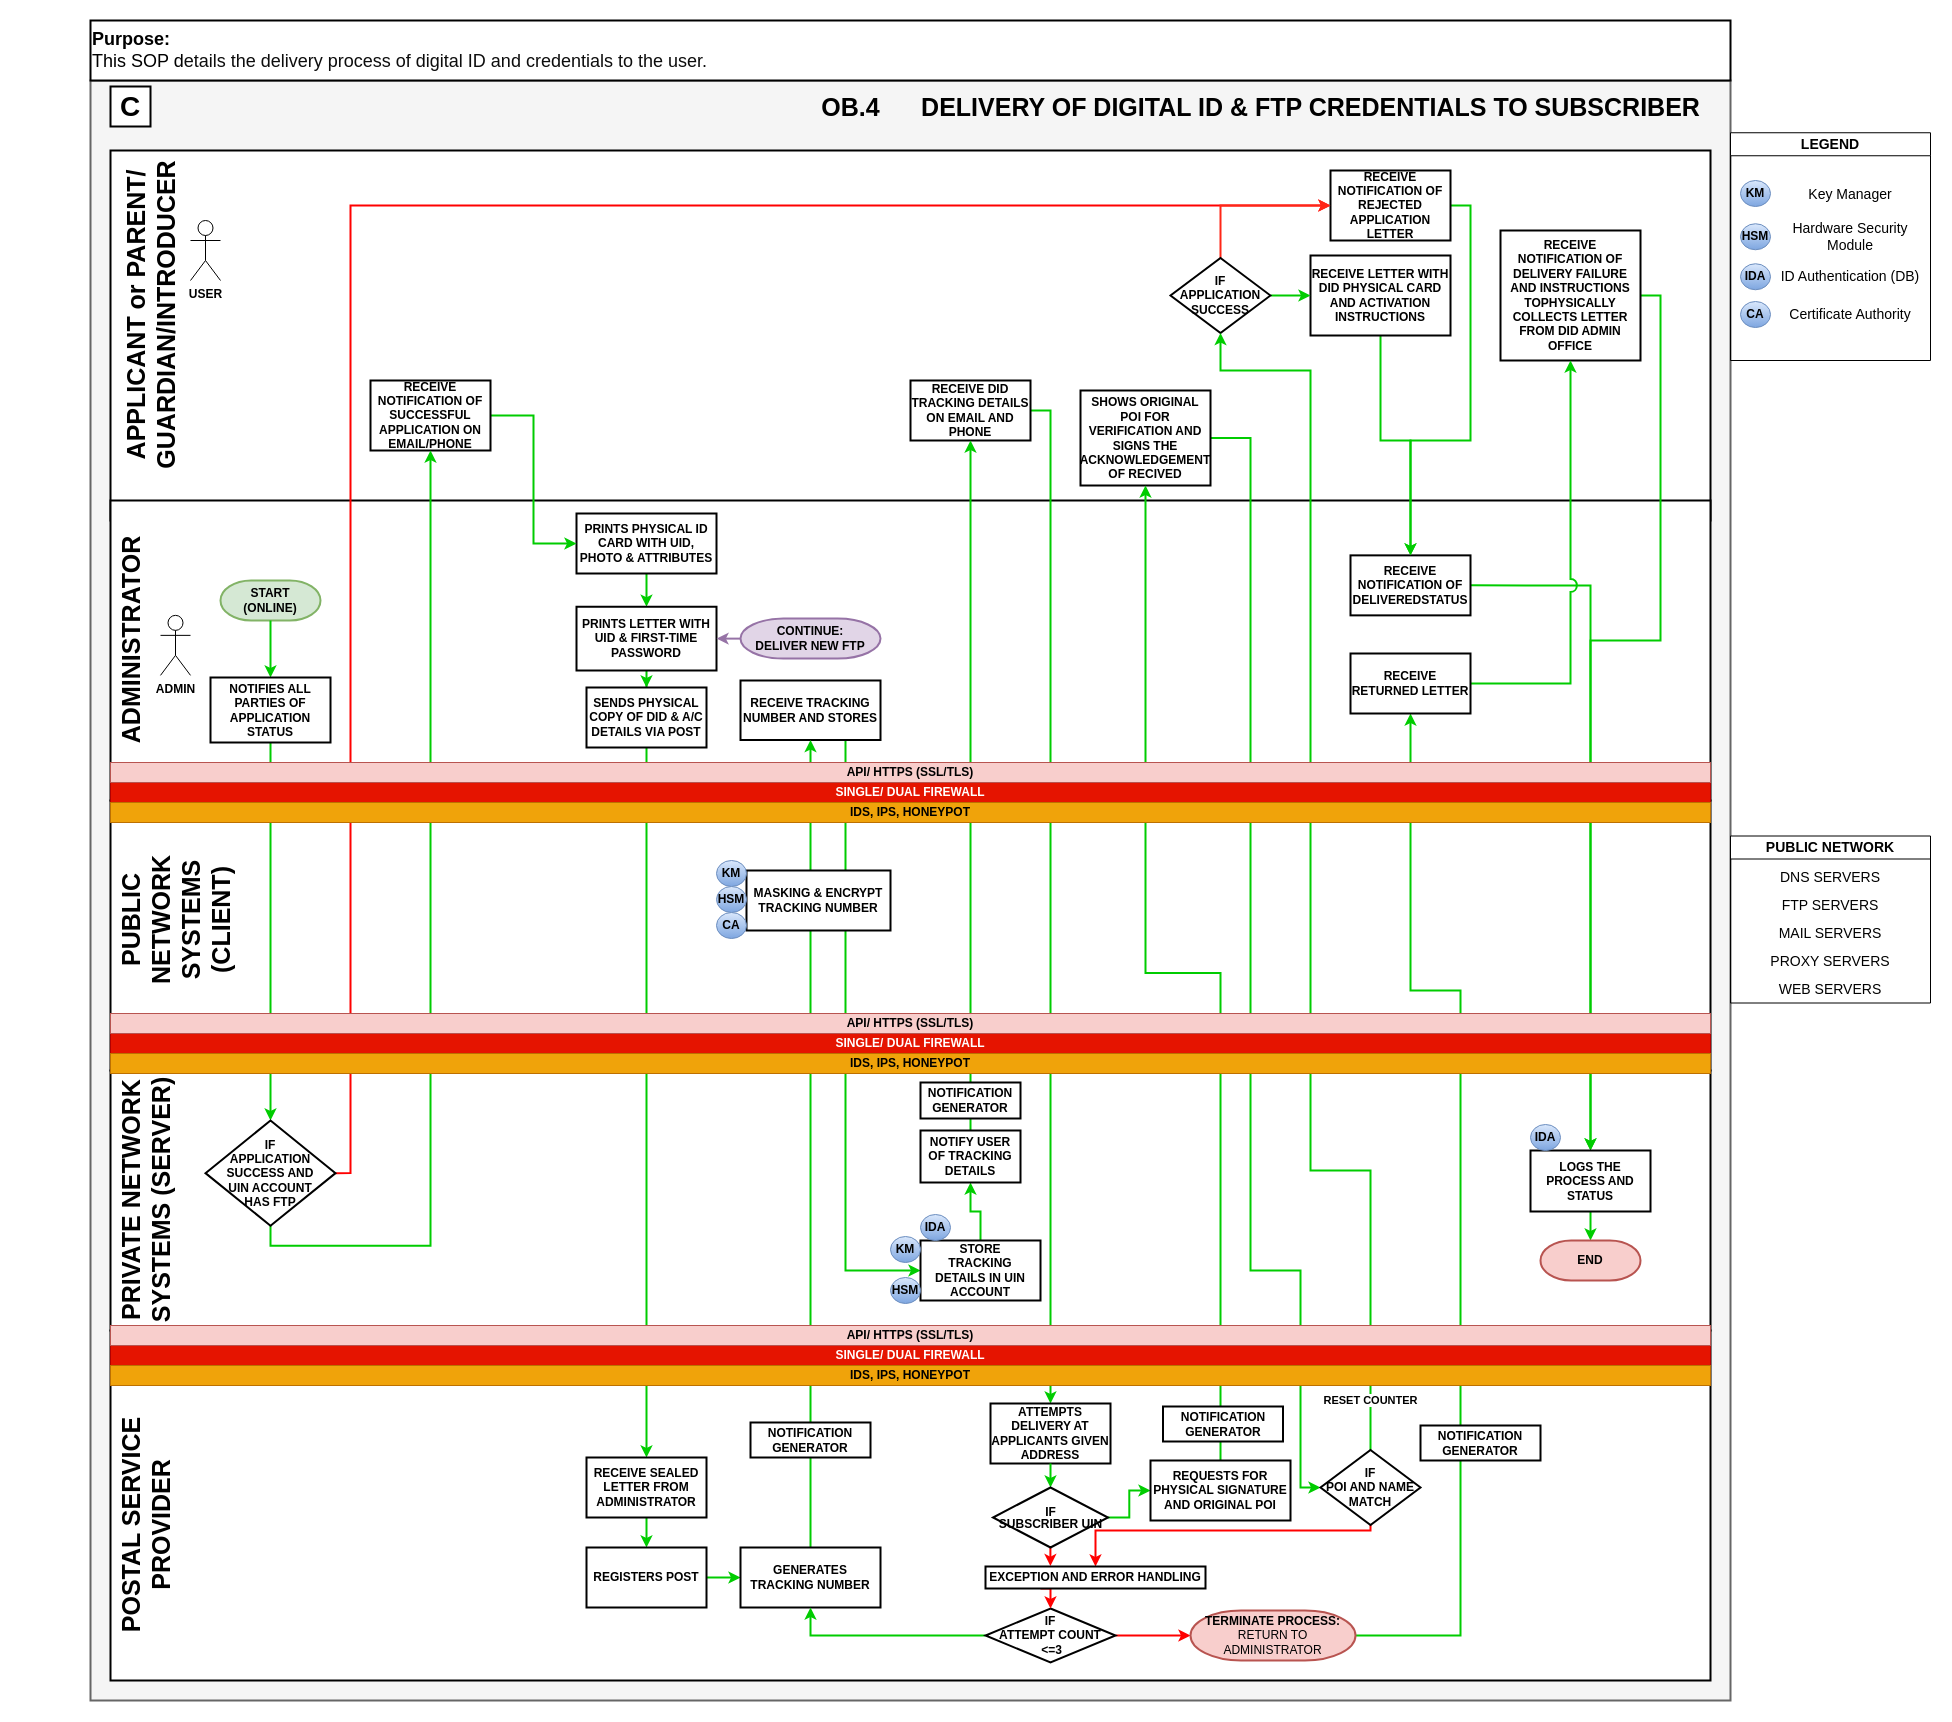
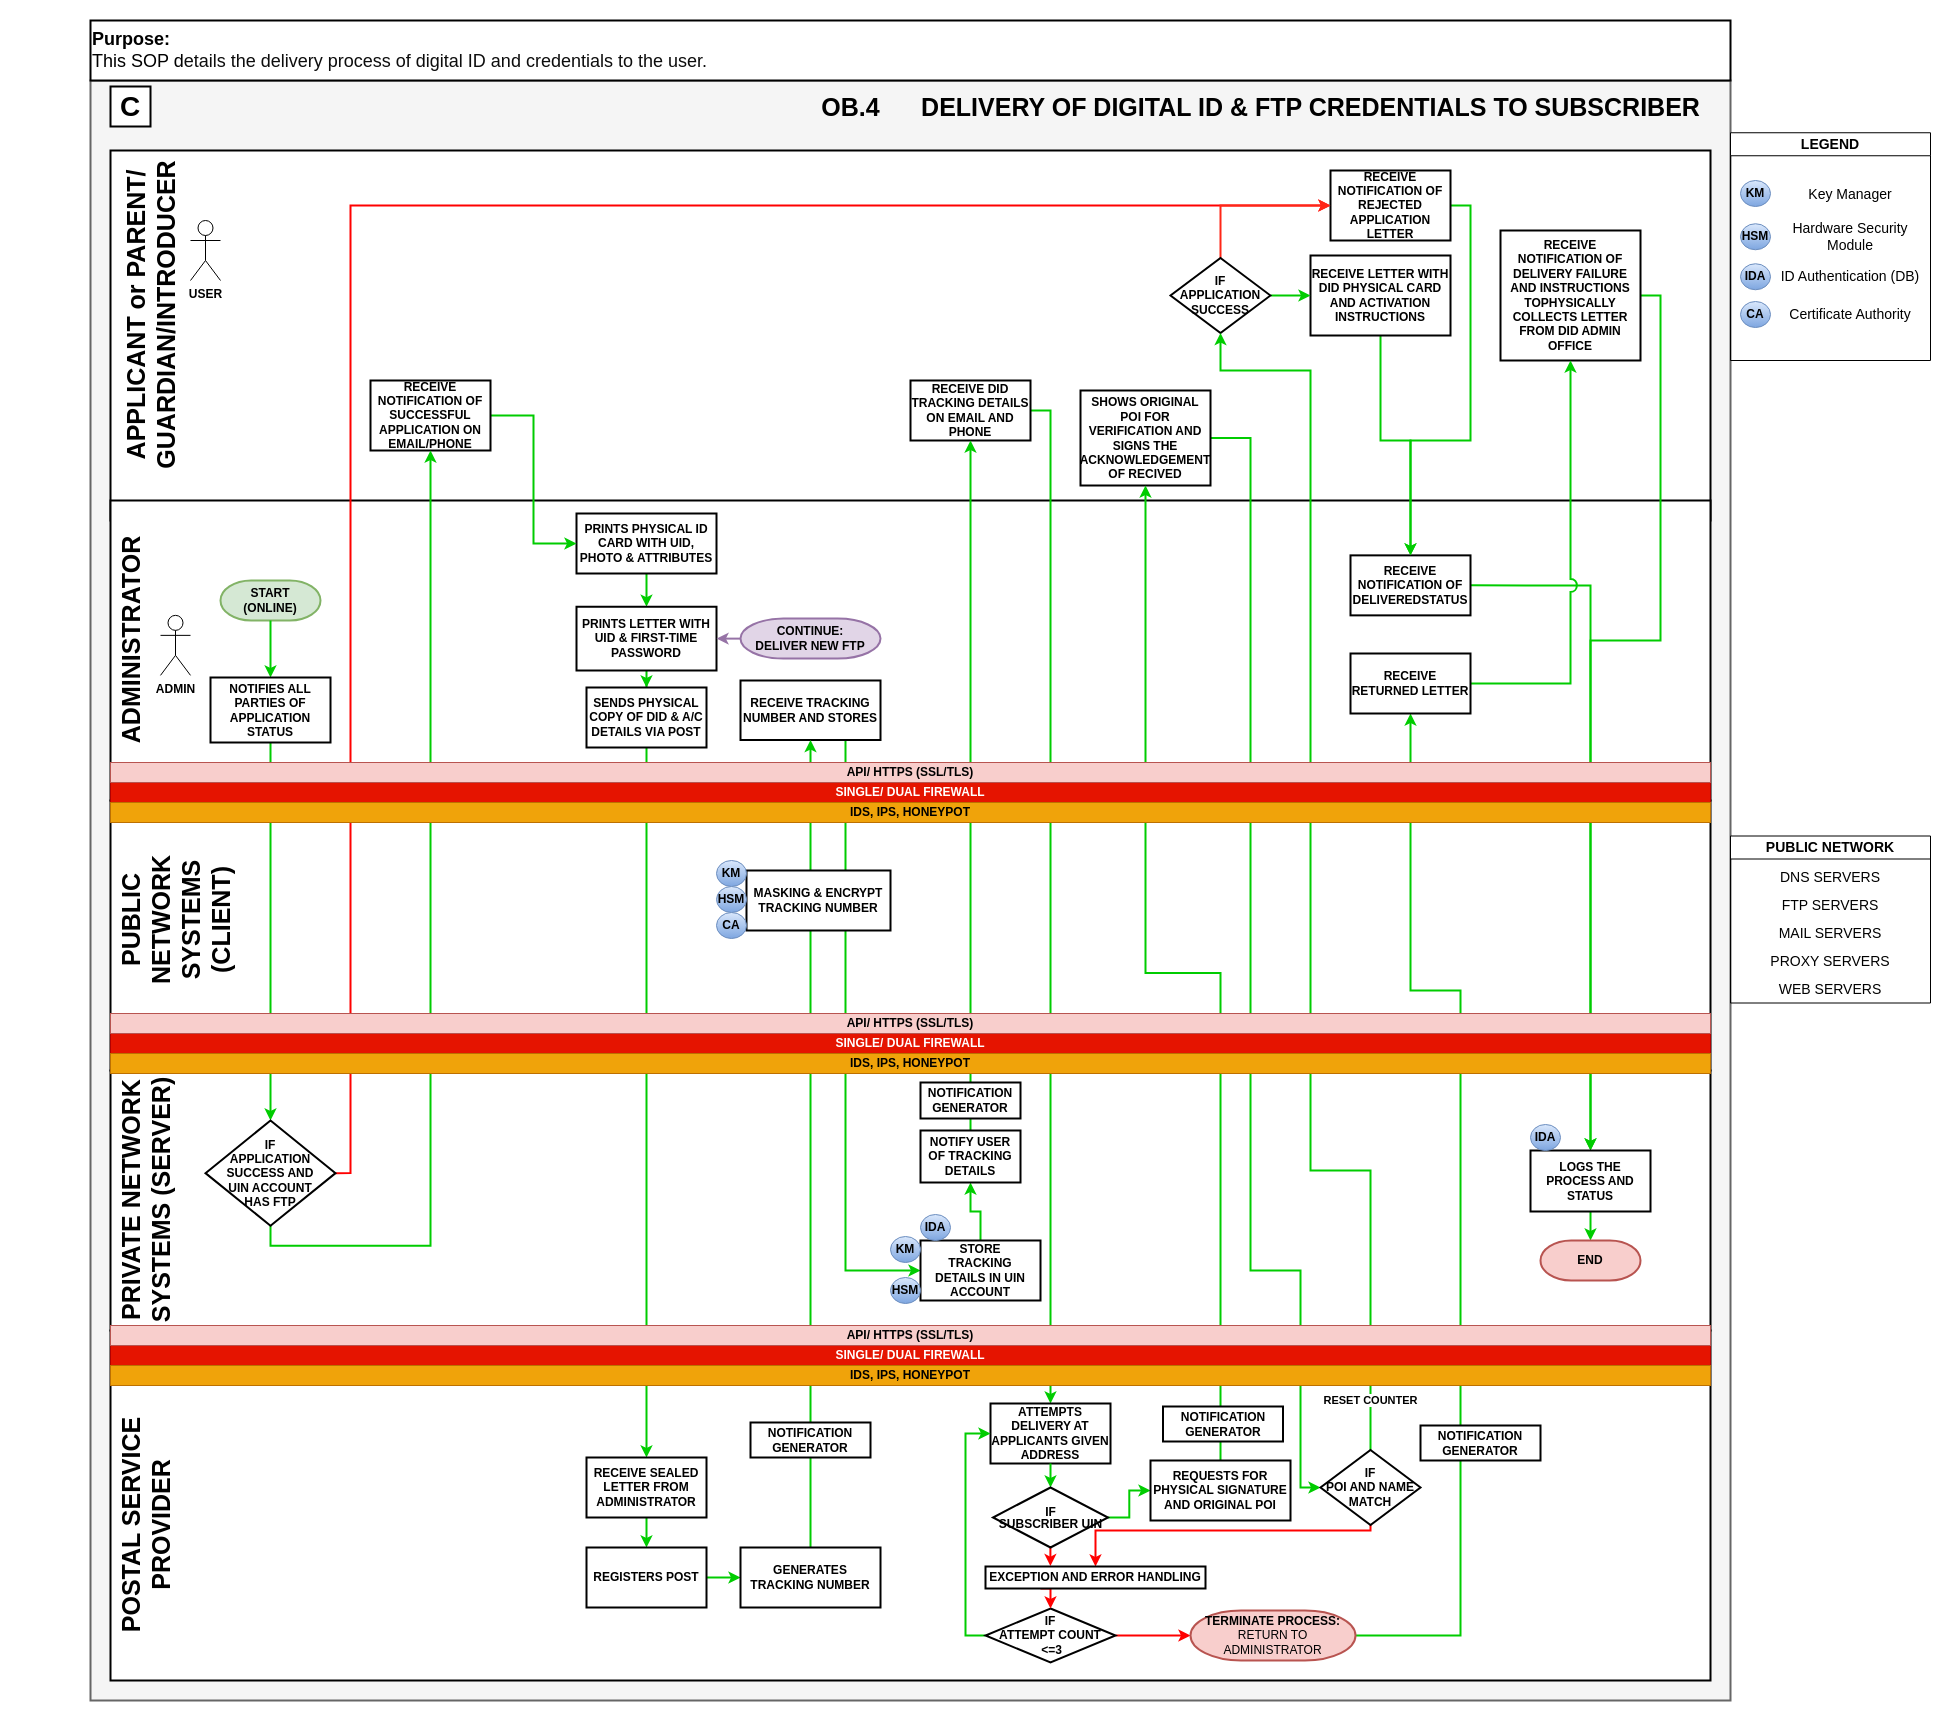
(879, 1636) -> (966, 1527)
